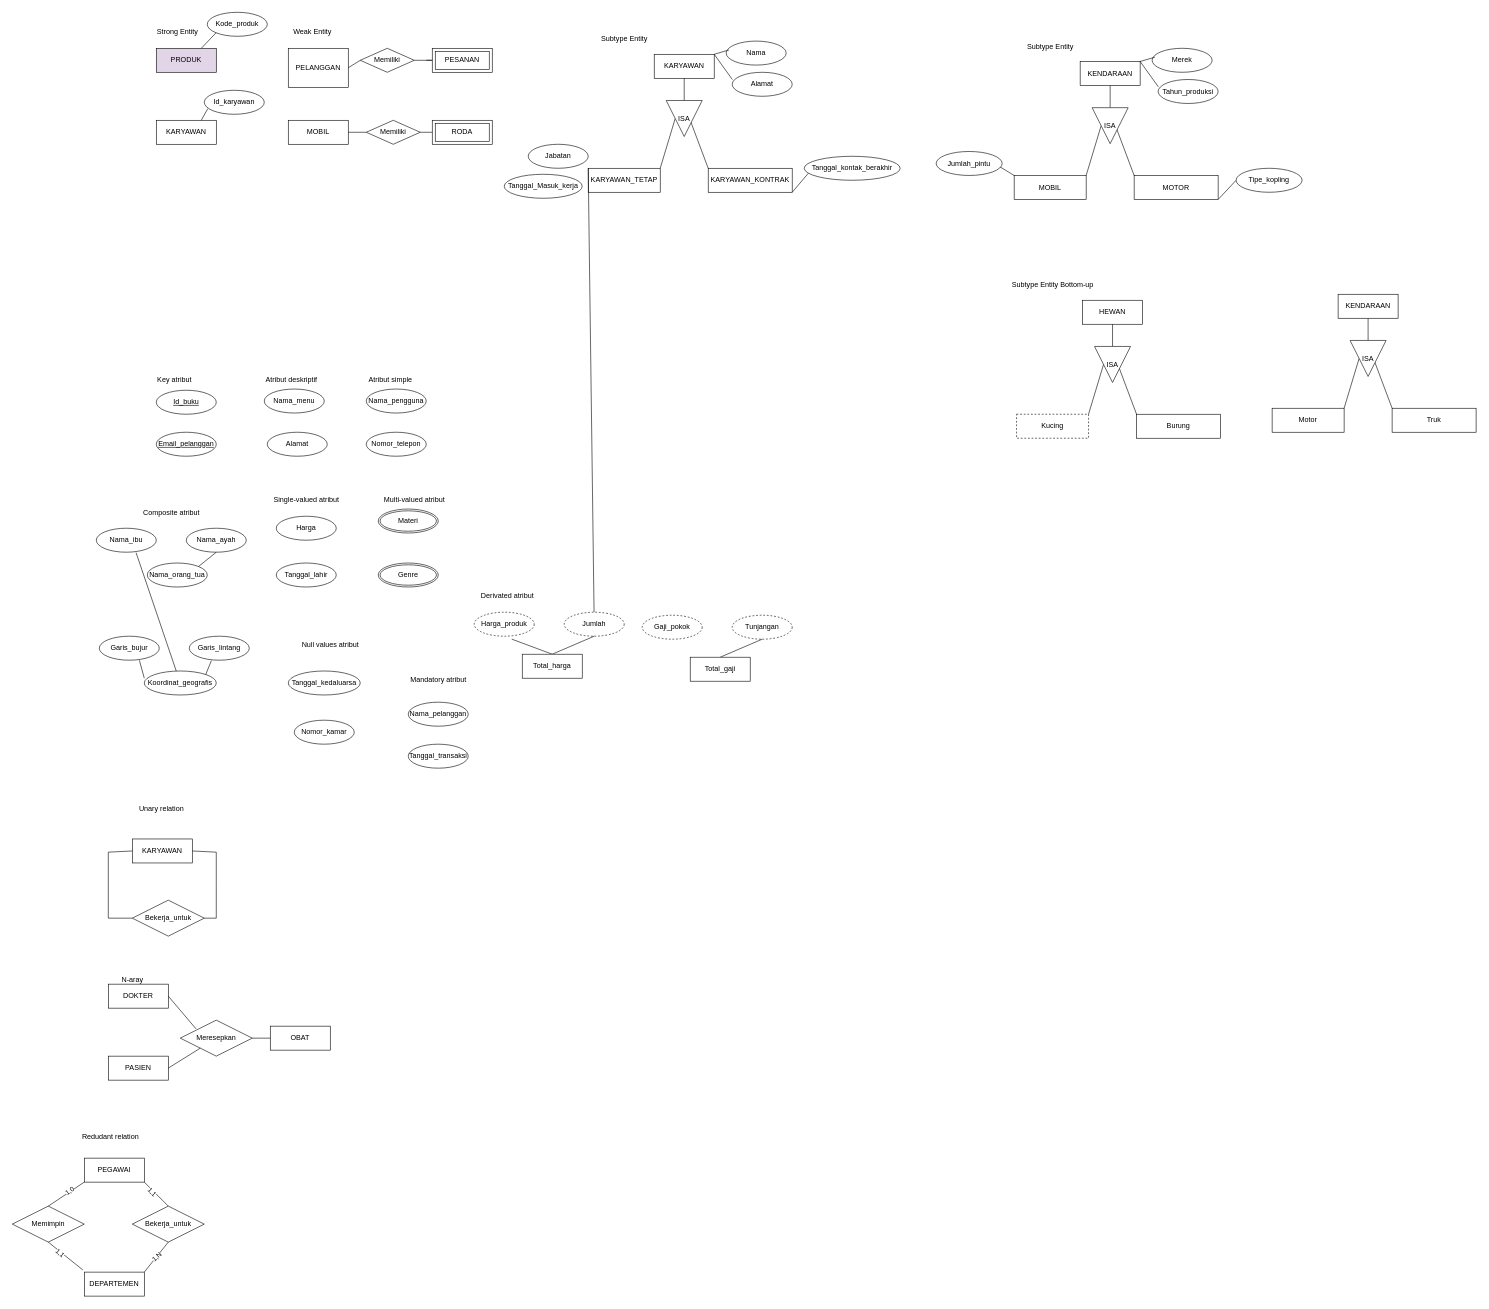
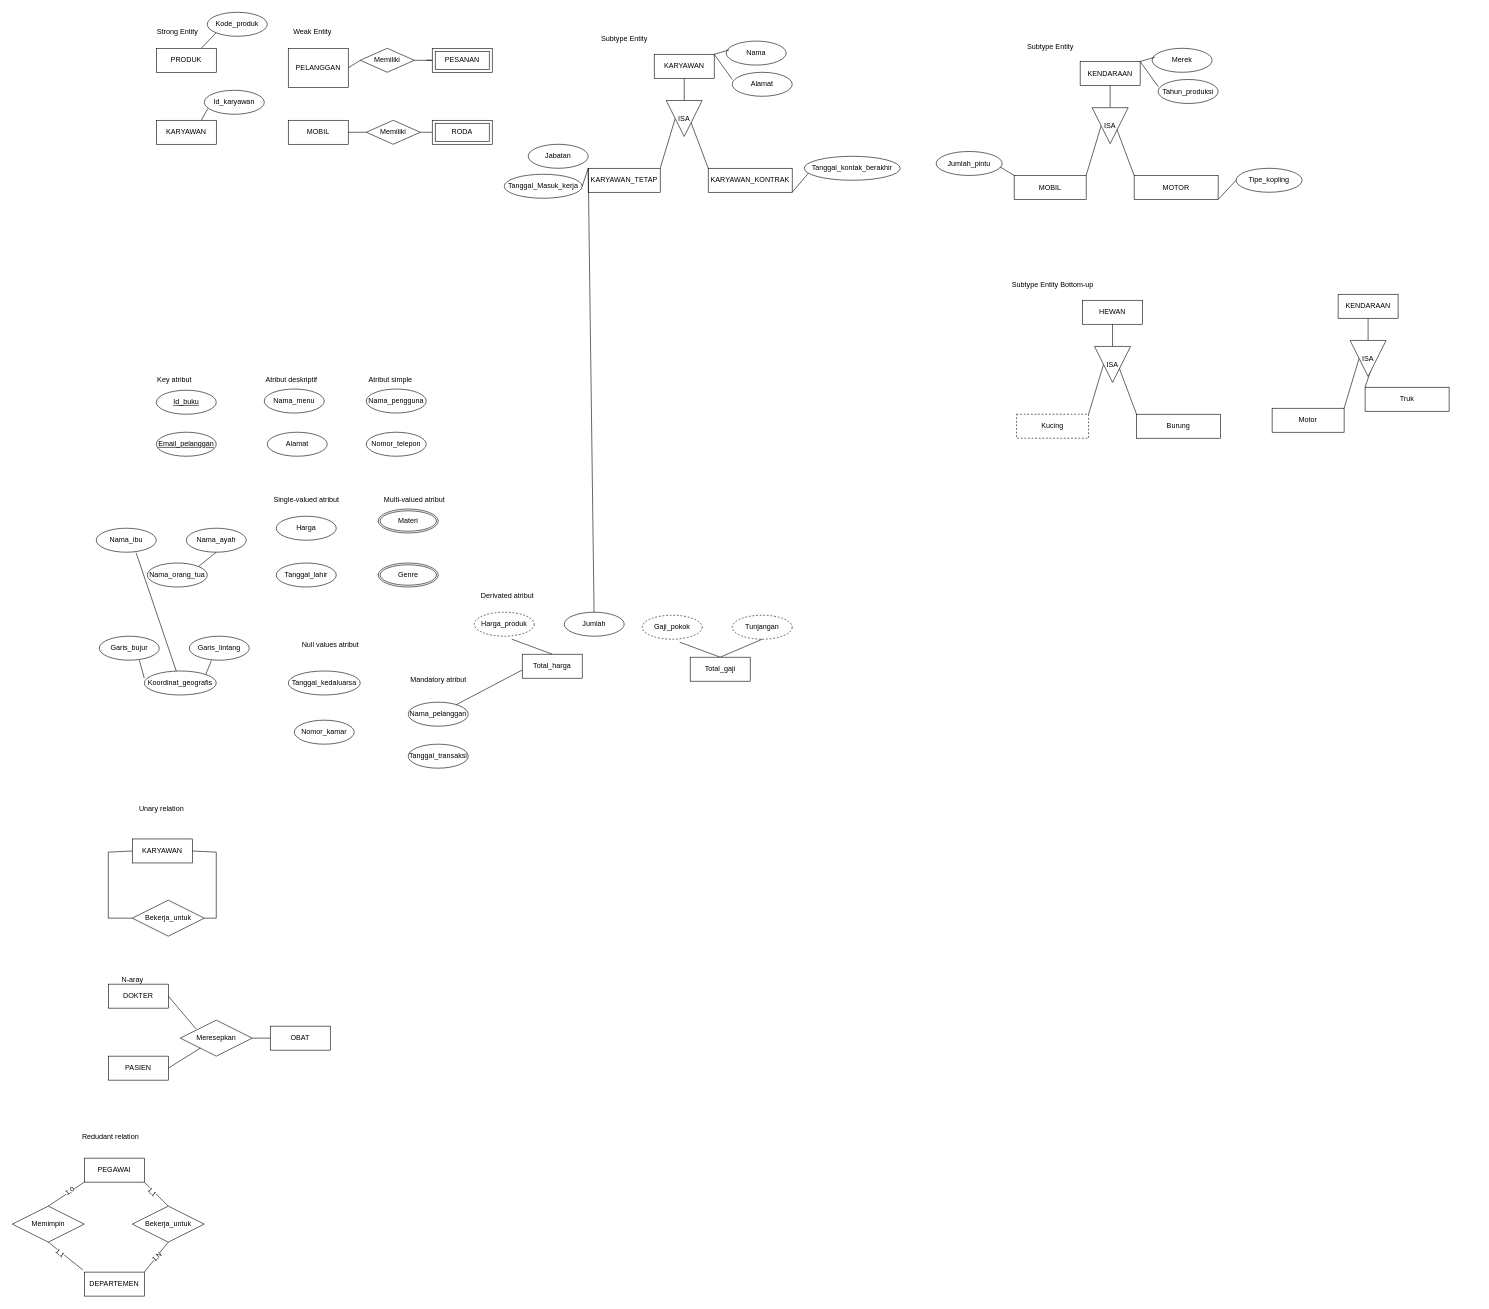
(186, 60) -> (186, 60)
none -> (584, 180)
(1434, 420) -> (1407, 399)
(171, 513) -> none
(594, 624) -> (594, 624)
(573, 645) -> (490, 687)
none -> (700, 650)
